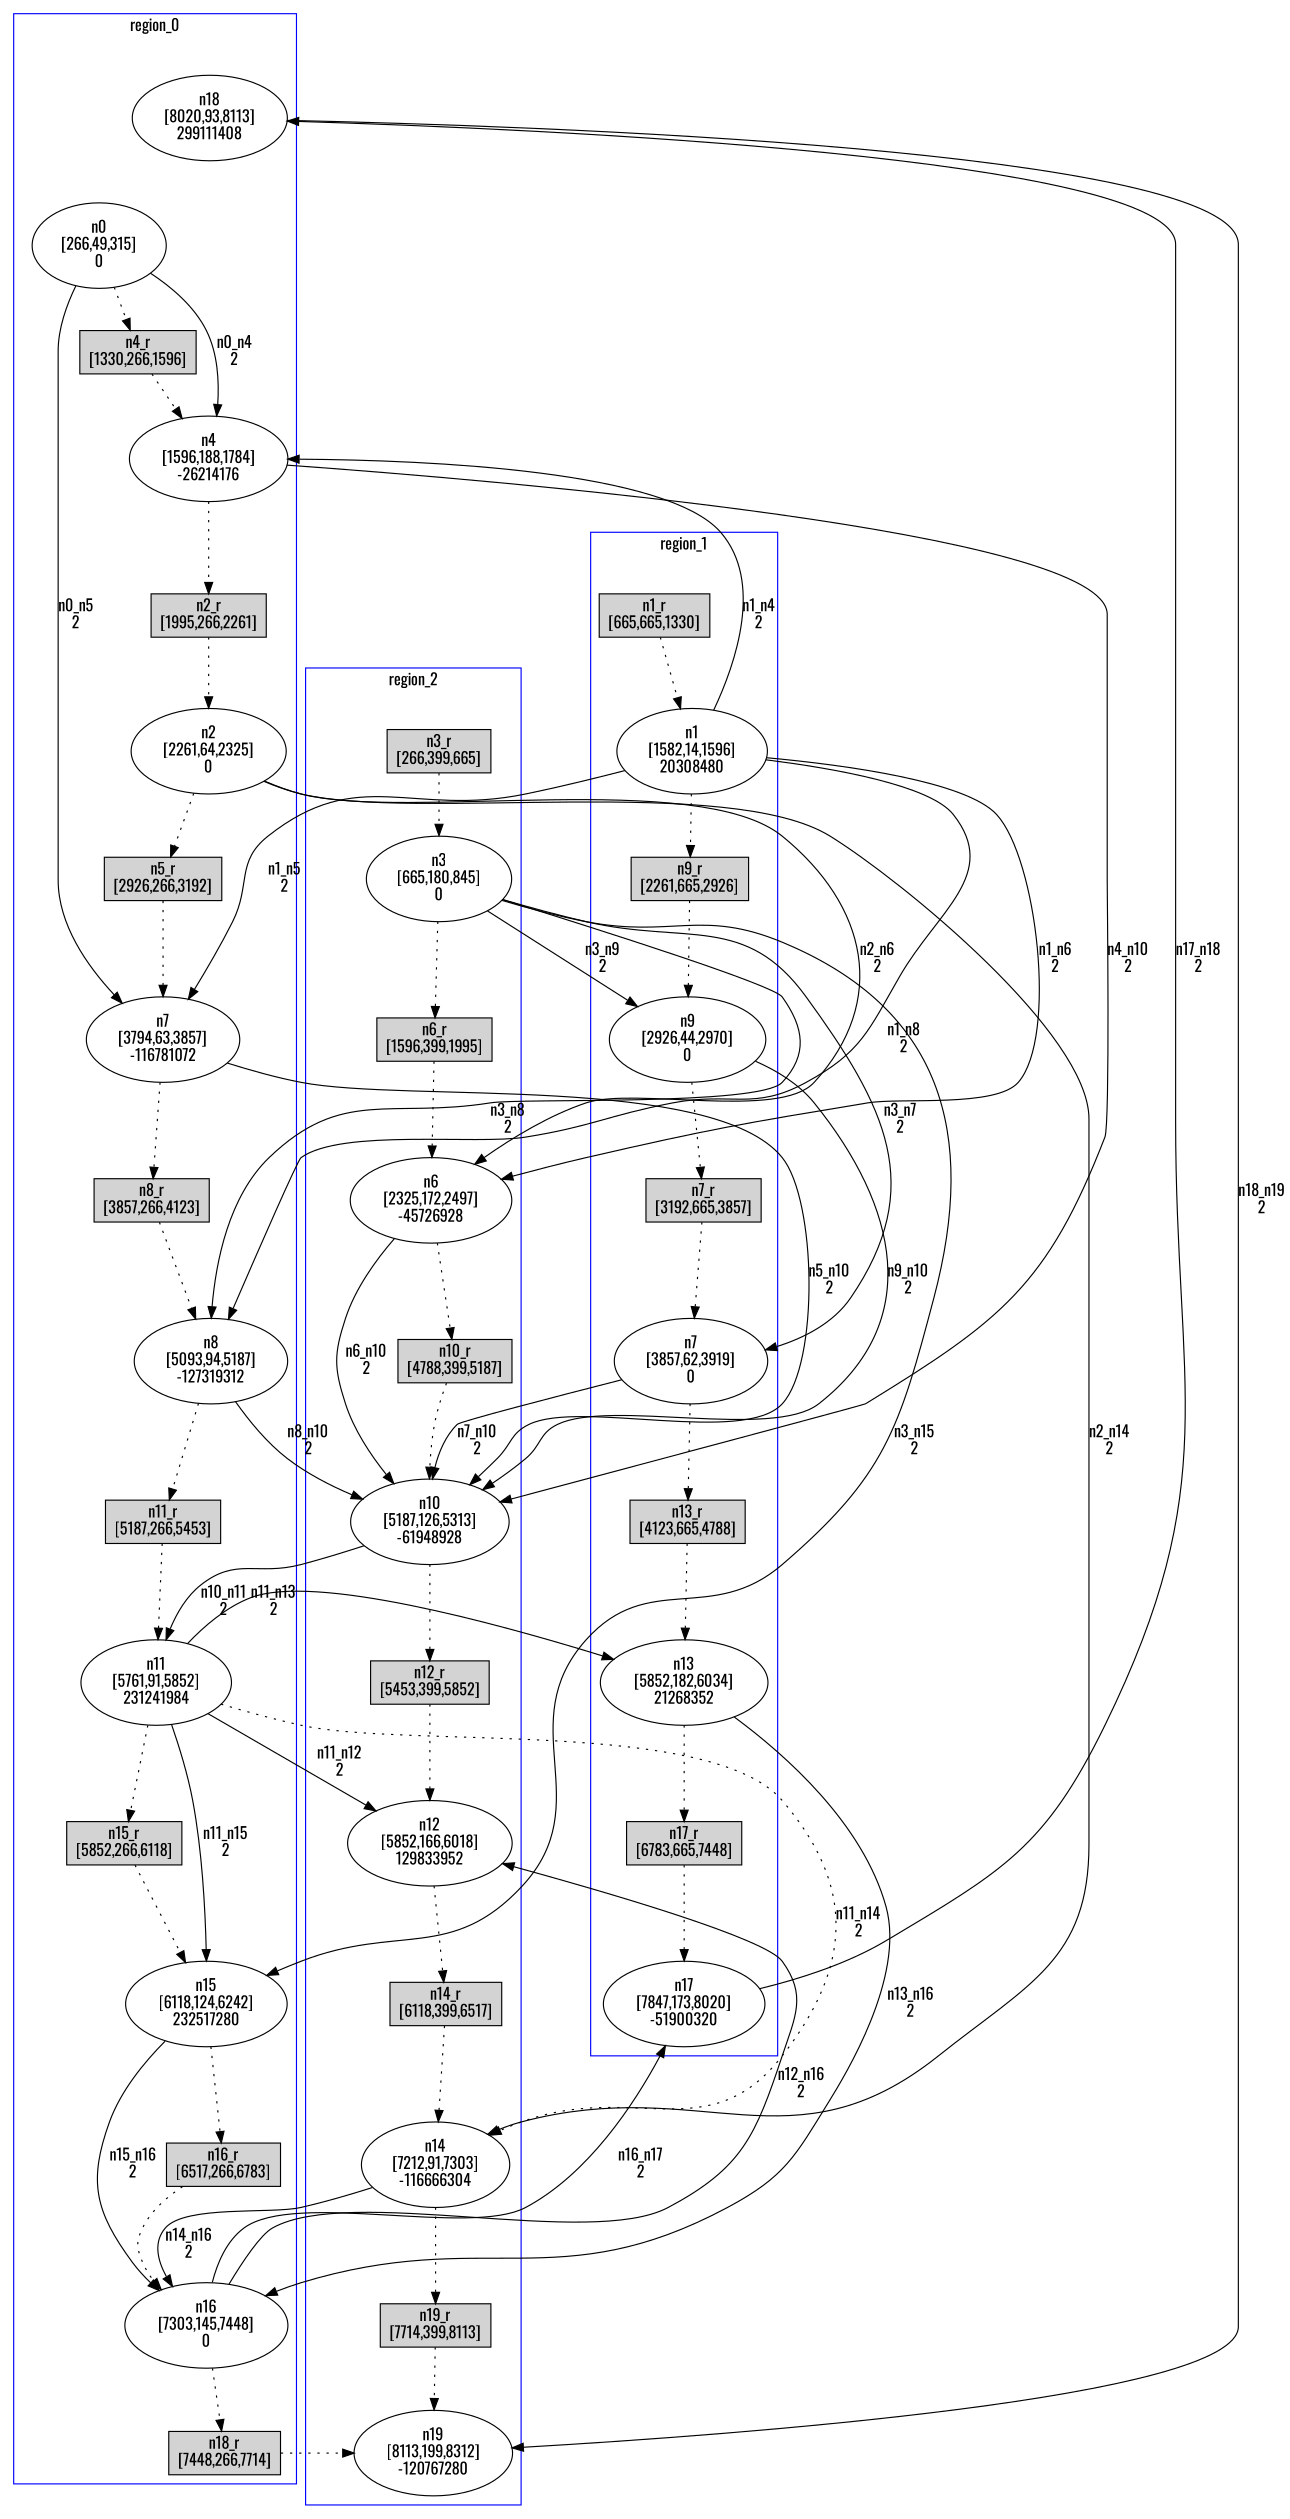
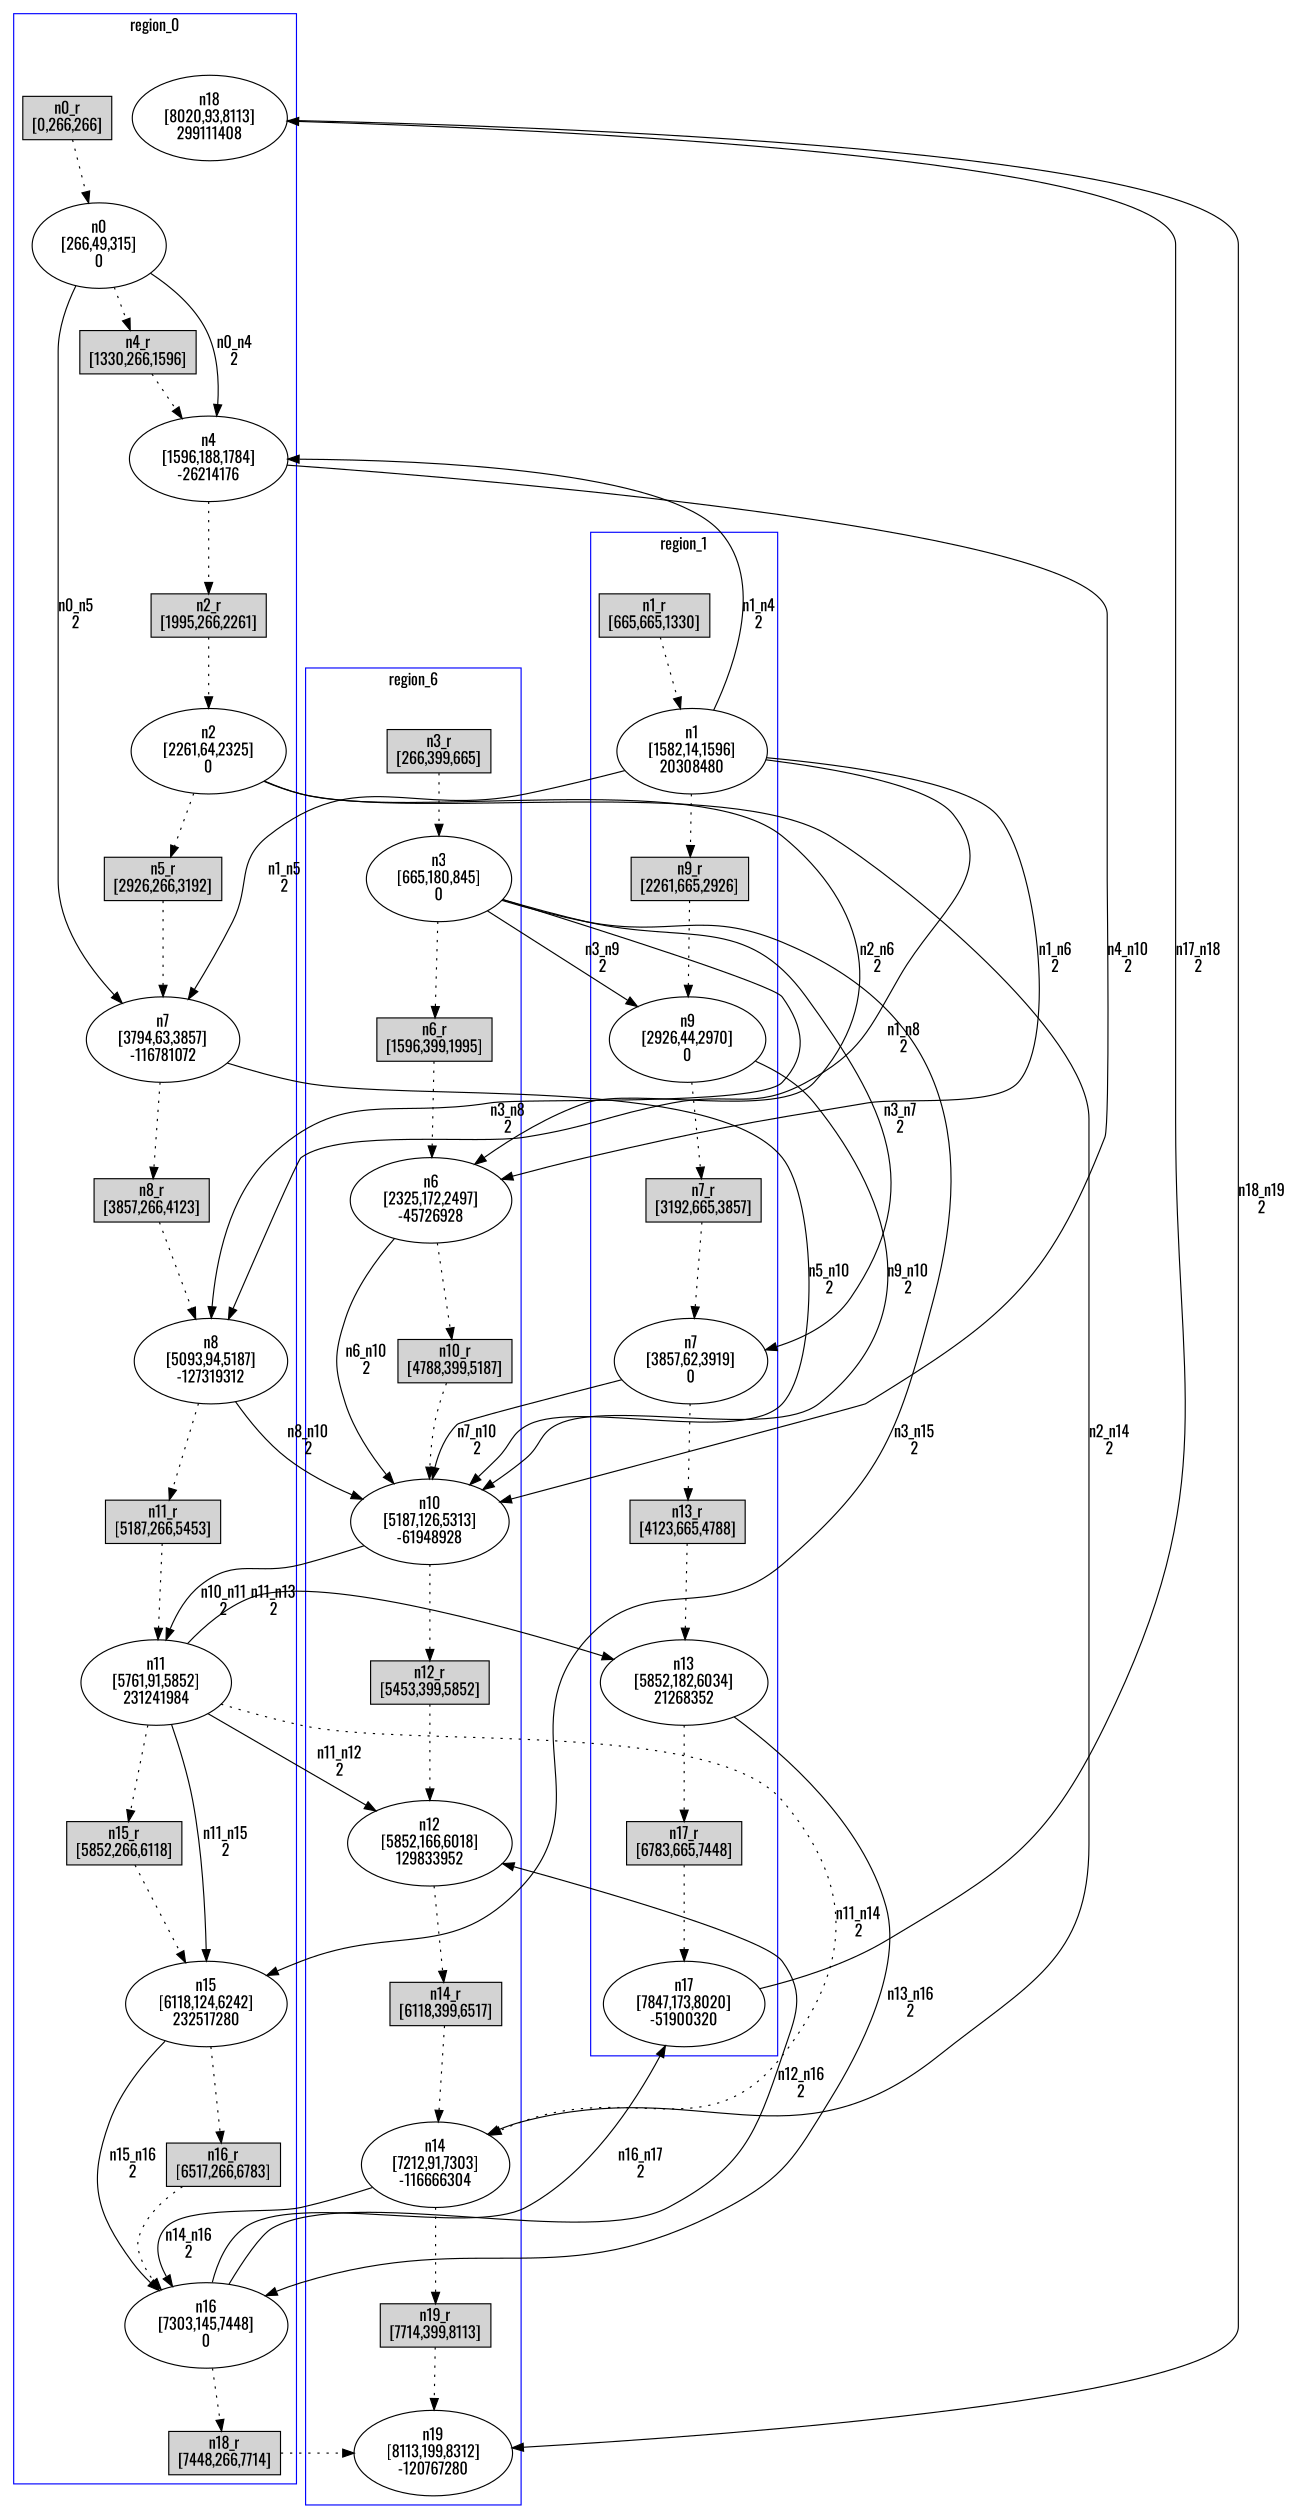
none -> (67, 118)
(413, 681) -> (413, 681)
